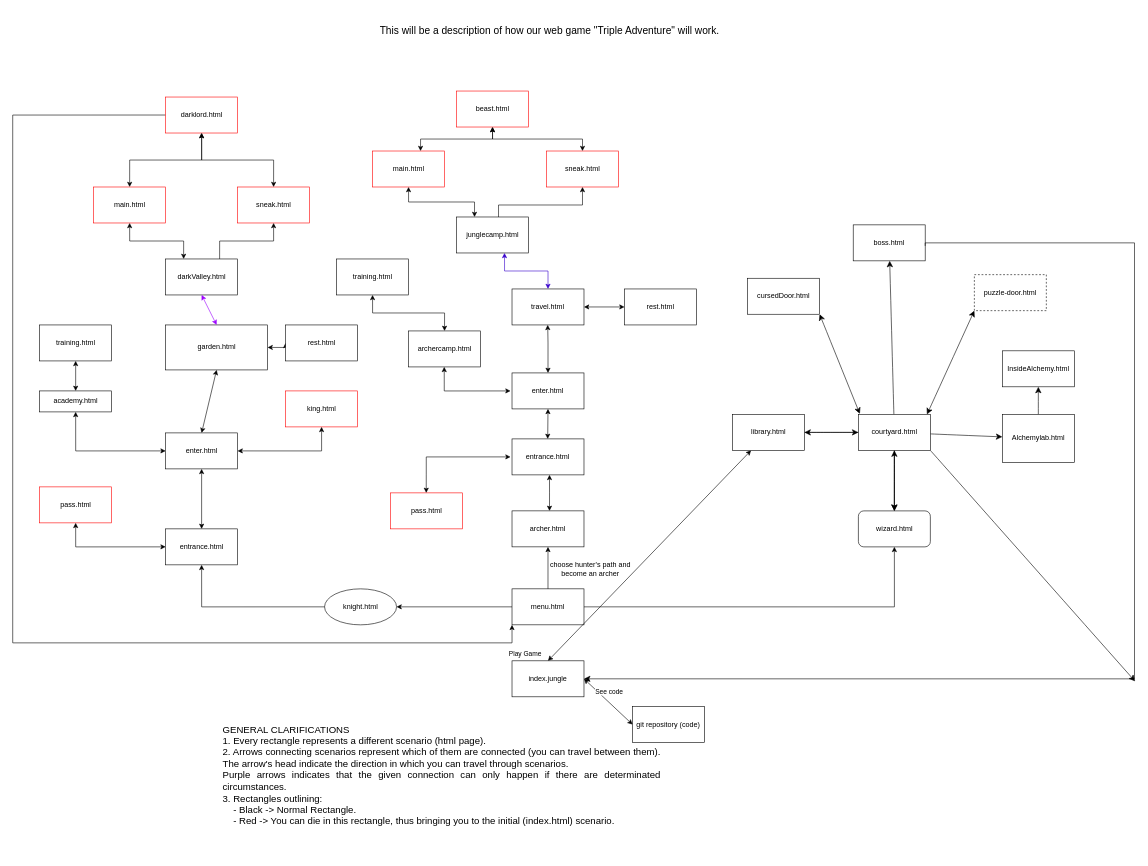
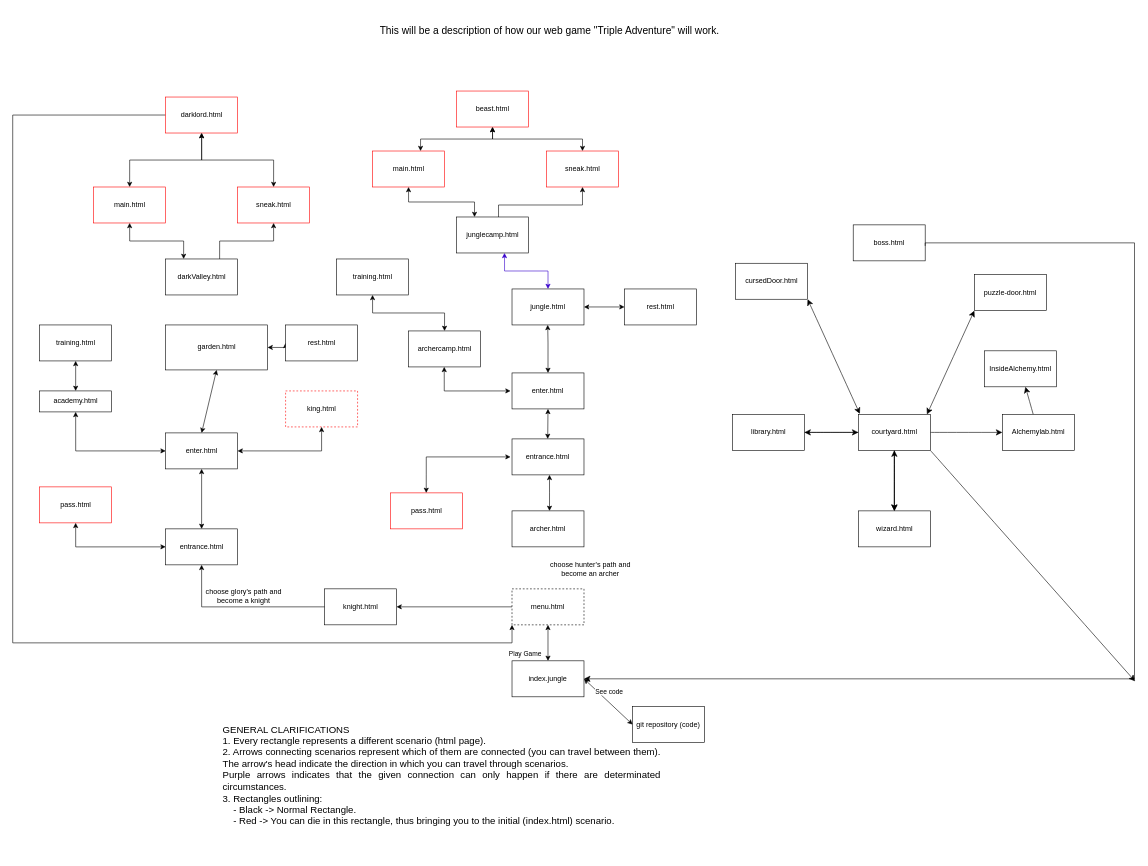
(1011, 293) -> (1011, 293)
(784, 296) -> (772, 281)
(548, 307) -> (548, 307)
(209, 310) -> none
(1039, 369) -> (1021, 369)
(894, 400) -> none
(322, 409) -> (322, 409)
(1039, 438) -> (1039, 432)
(740, 462) -> (548, 656)
(895, 529) -> (895, 529)
(895, 581) -> none
(548, 588) -> none
none -> (244, 596)
(361, 607) -> (361, 607)
(548, 607) -> (548, 607)
